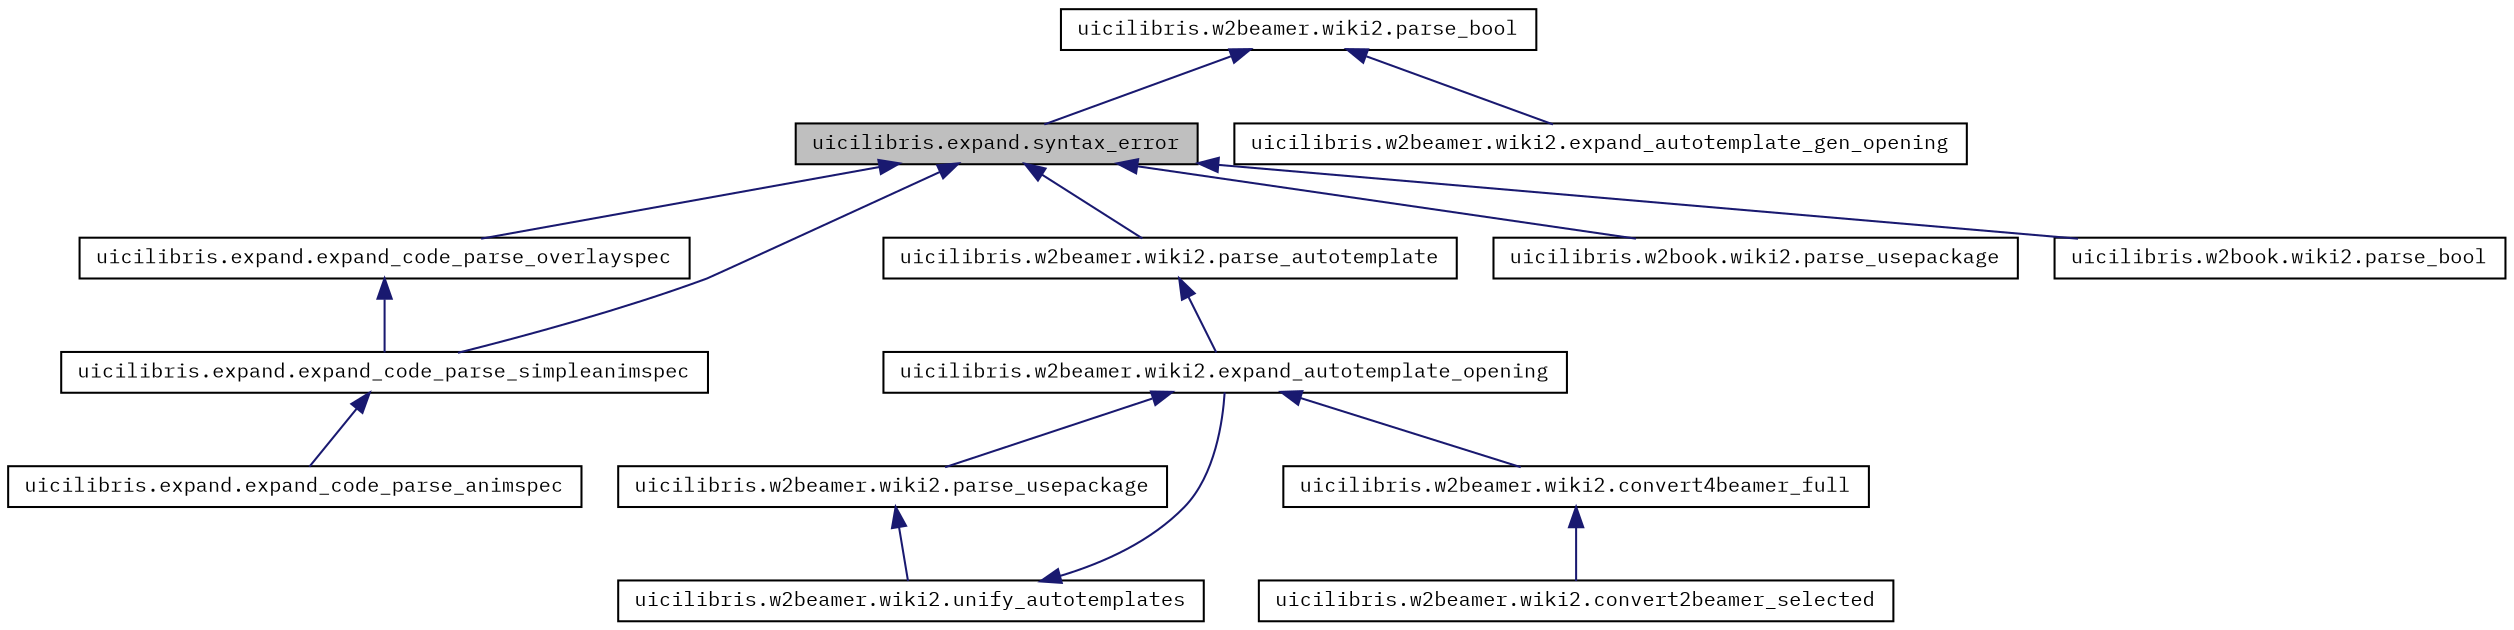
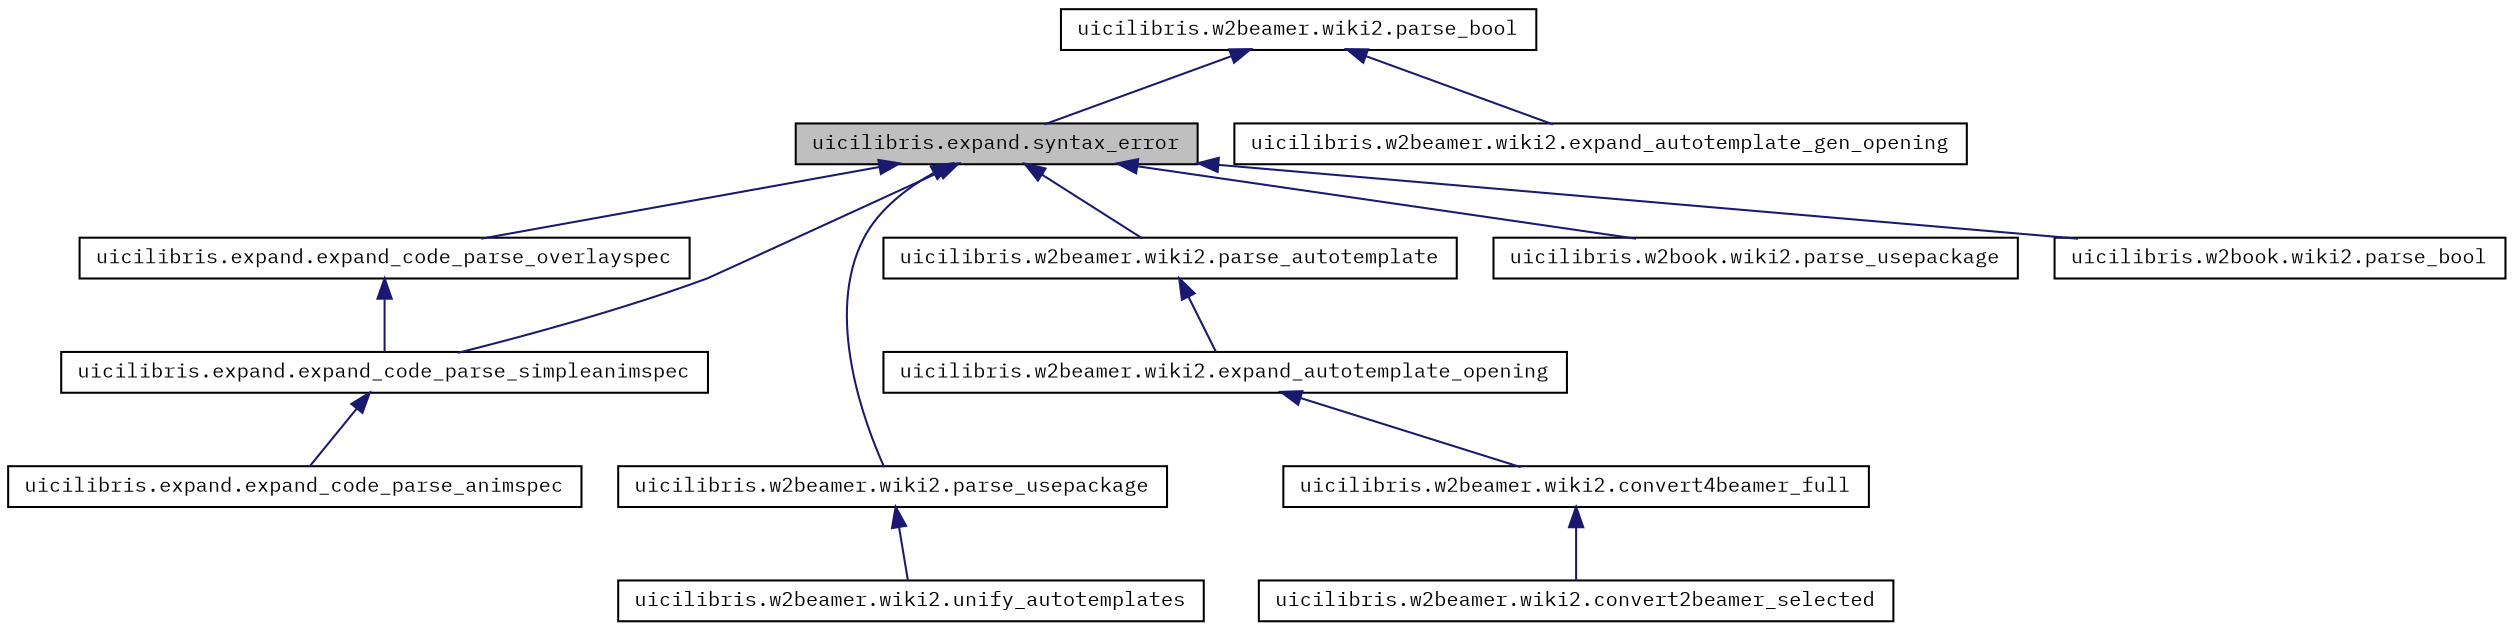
(1049, 433) -> (847, 306)
(1177, 514) -> none
